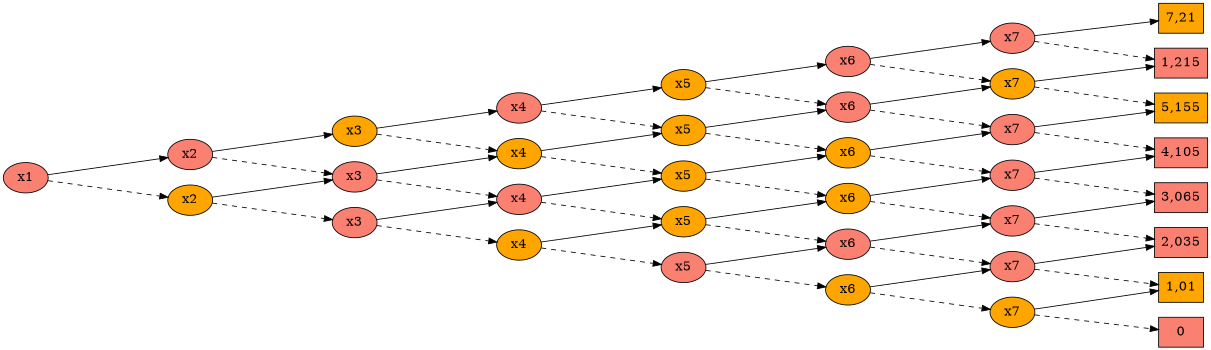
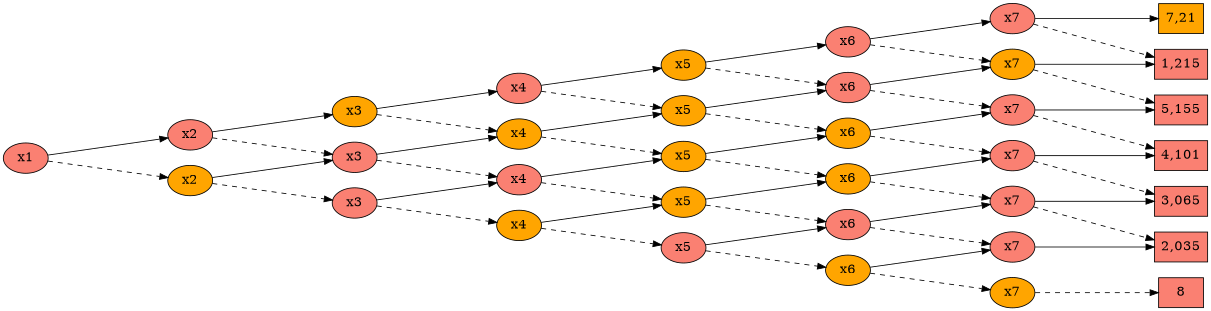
(1181, 108) -> (1181, 110)
(1181, 153) -> (1181, 156)
(1181, 287) -> none
(1181, 332) -> (1181, 293)
